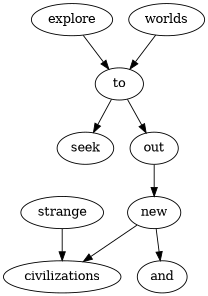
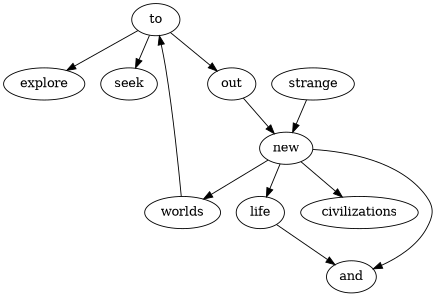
(93, 49) -> (106, 48)
none -> (240, 177)
none -> (260, 213)
(62, 240) -> (301, 112)
